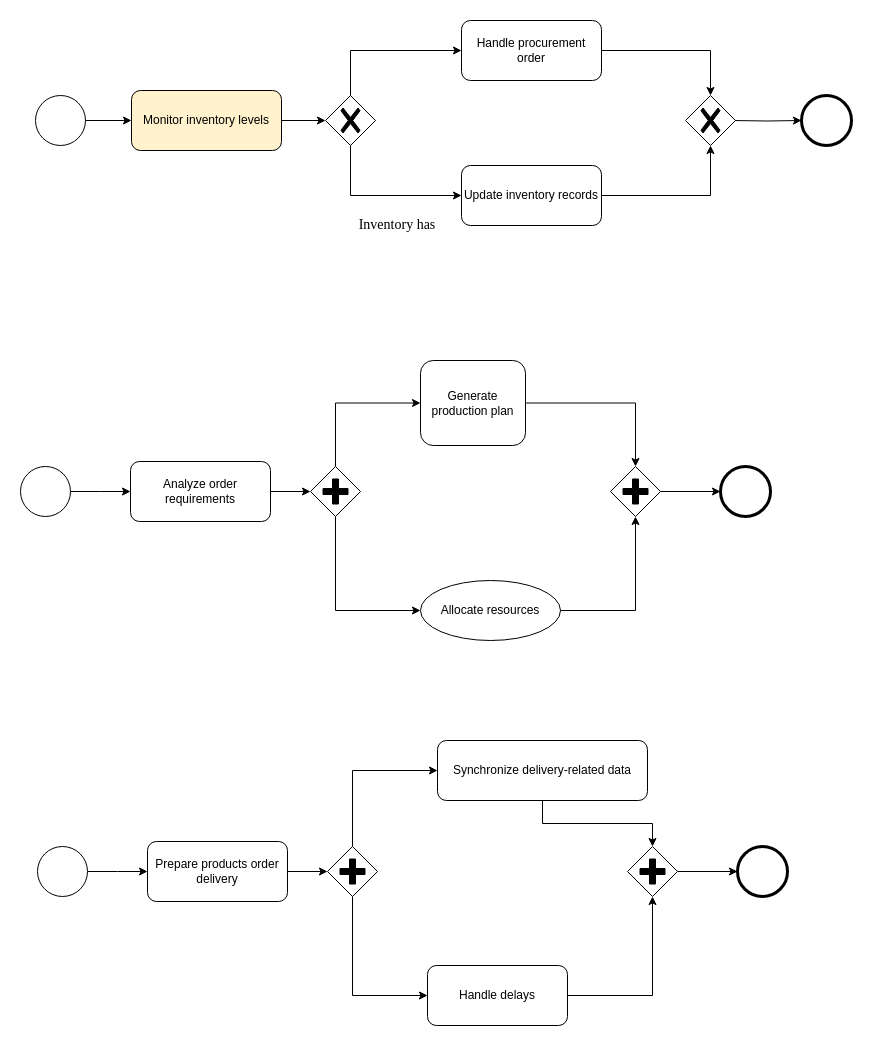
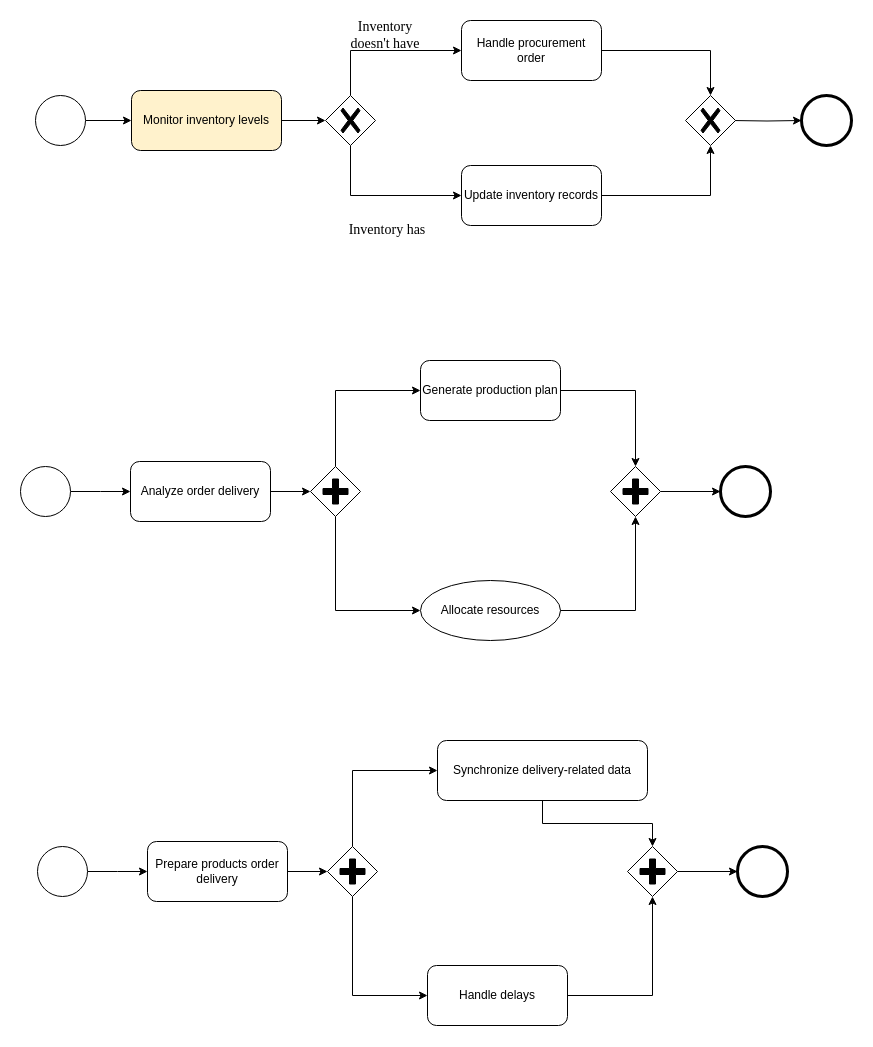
none -> (386, 36)
(398, 226) -> (388, 231)
(473, 403) -> (491, 391)
(201, 492) -> (201, 492)
